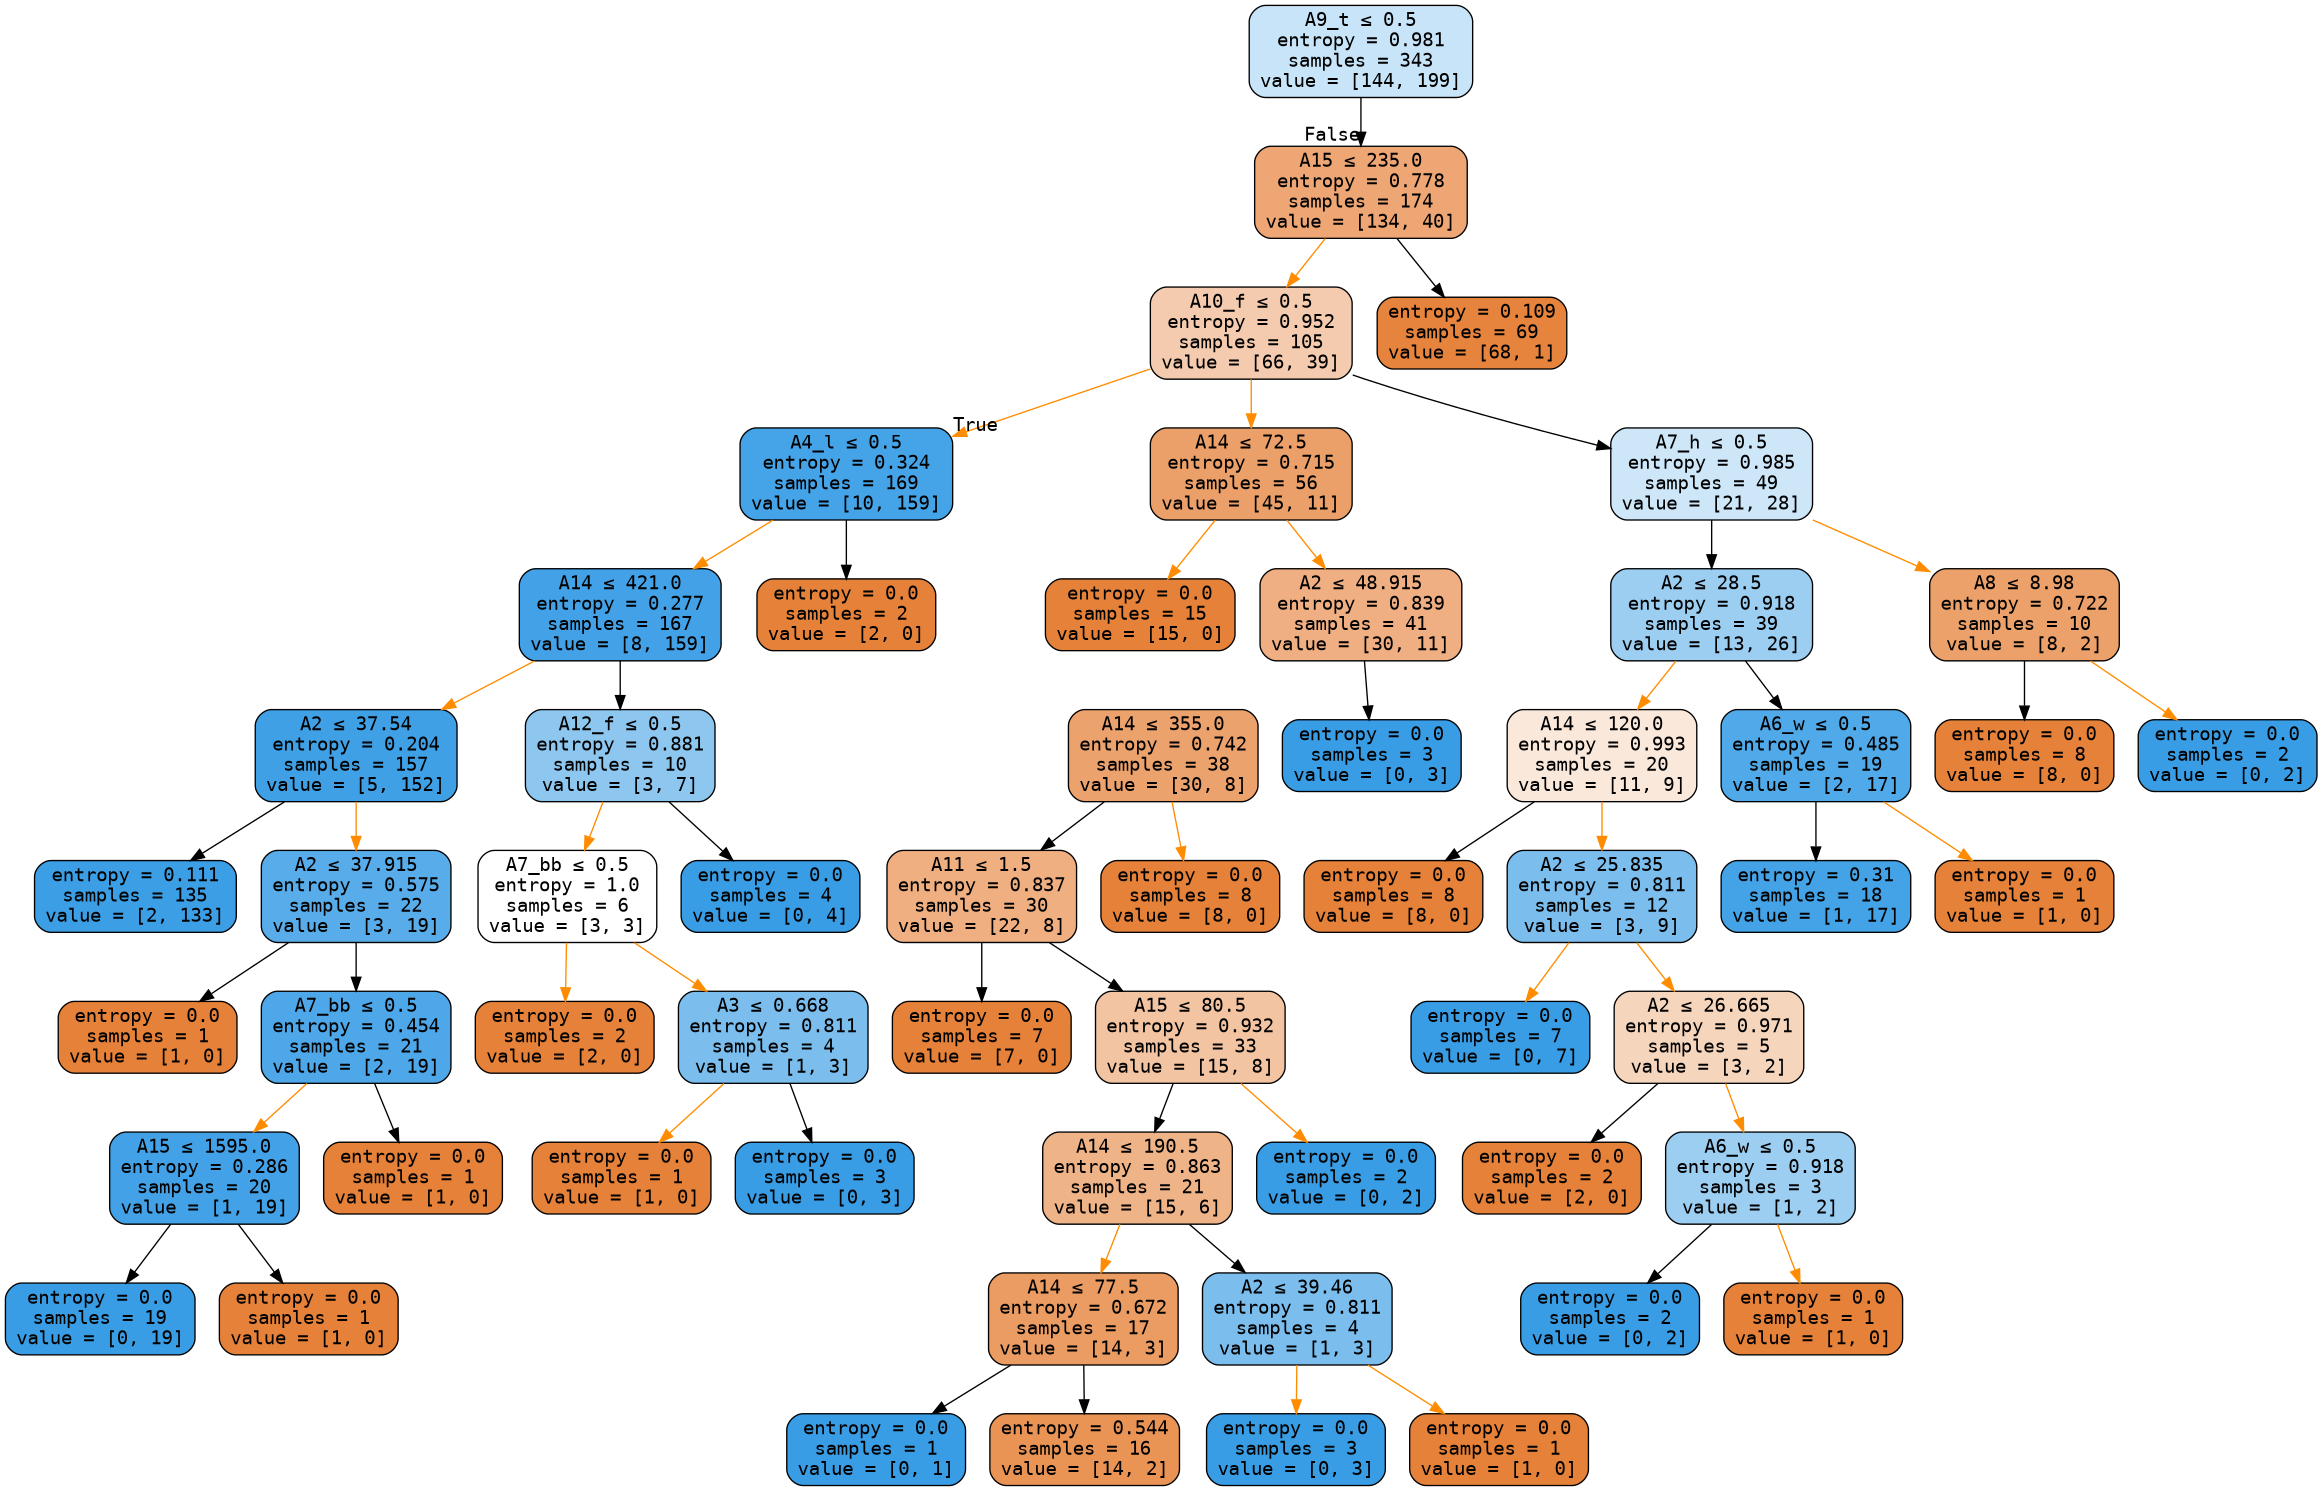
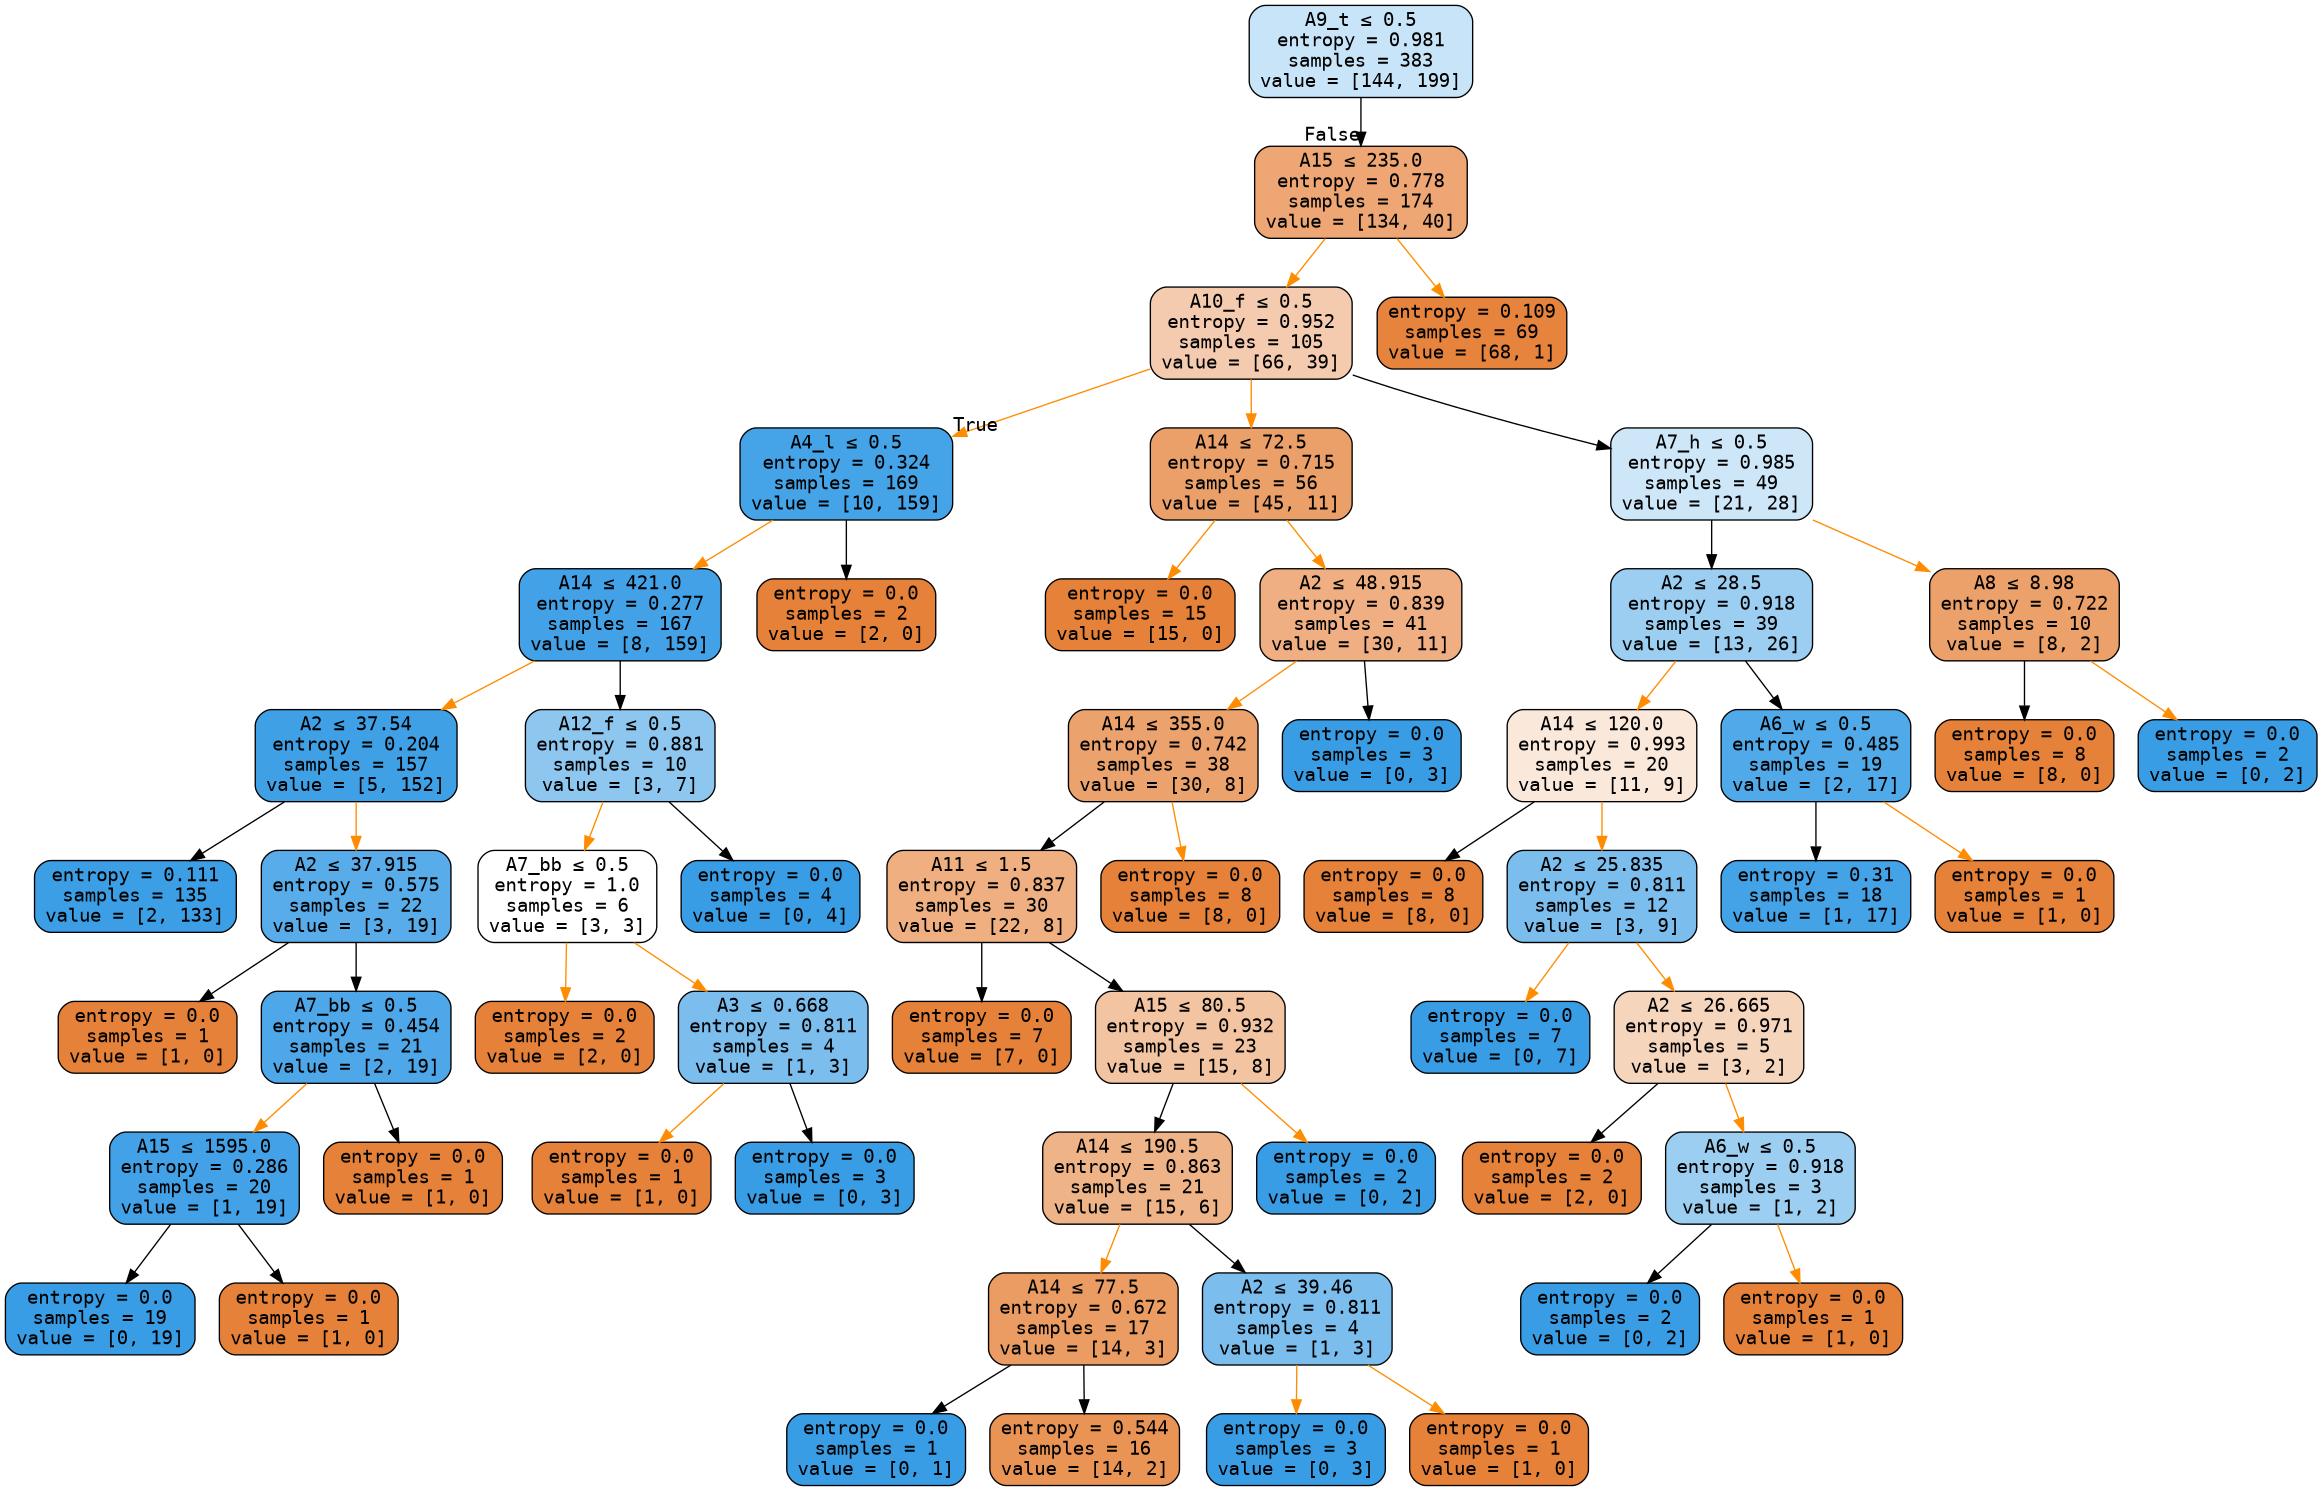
(1361, 61) -> (1361, 61)
(1416, 262) -> (1416, 262)
none -> (1268, 681)
(1190, 1047) -> (1190, 1047)
